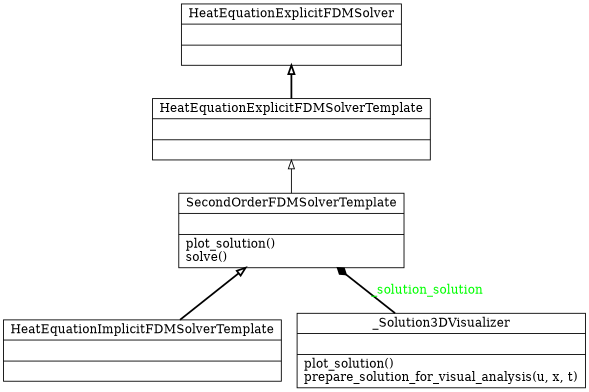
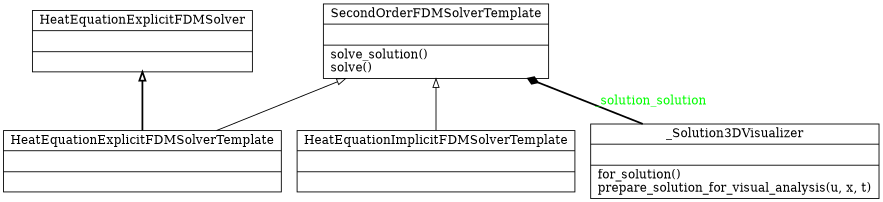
(291, 181) -> (277, 106)
(231, 244) -> (379, 55)
(209, 297) -> (436, 109)
(349, 364) -> (639, 175)
